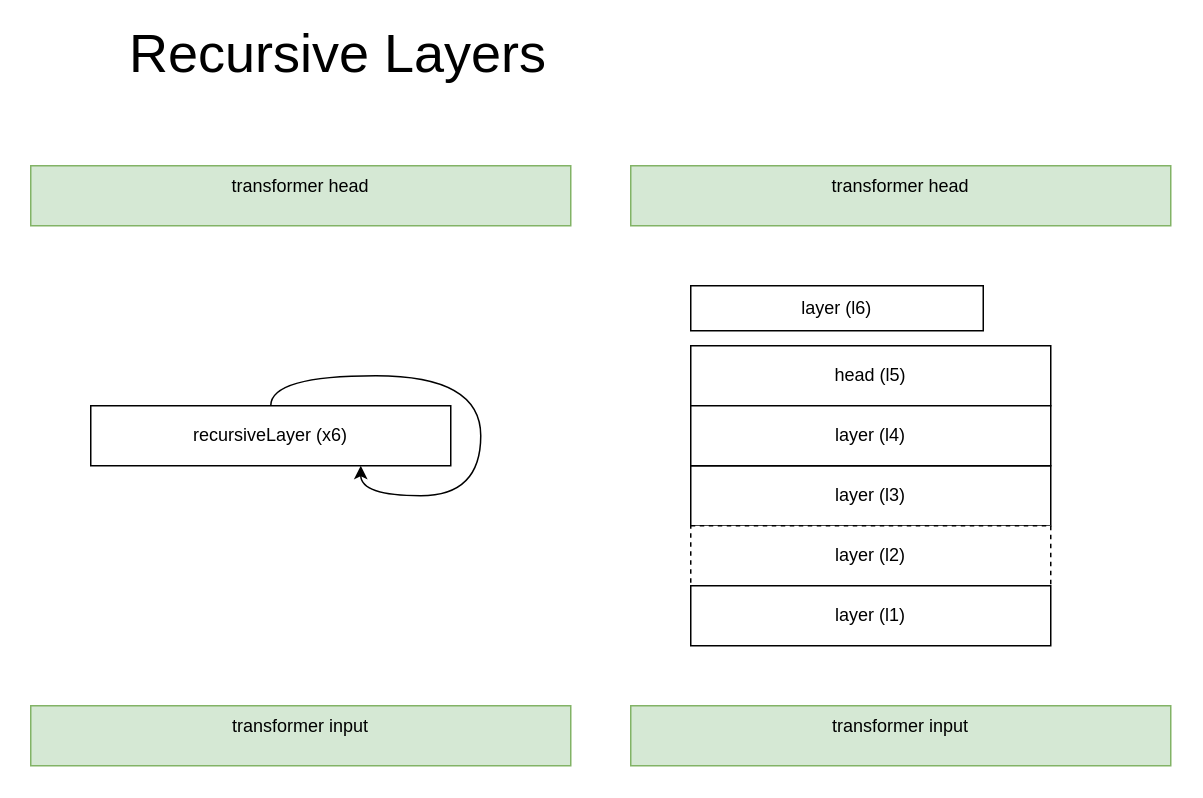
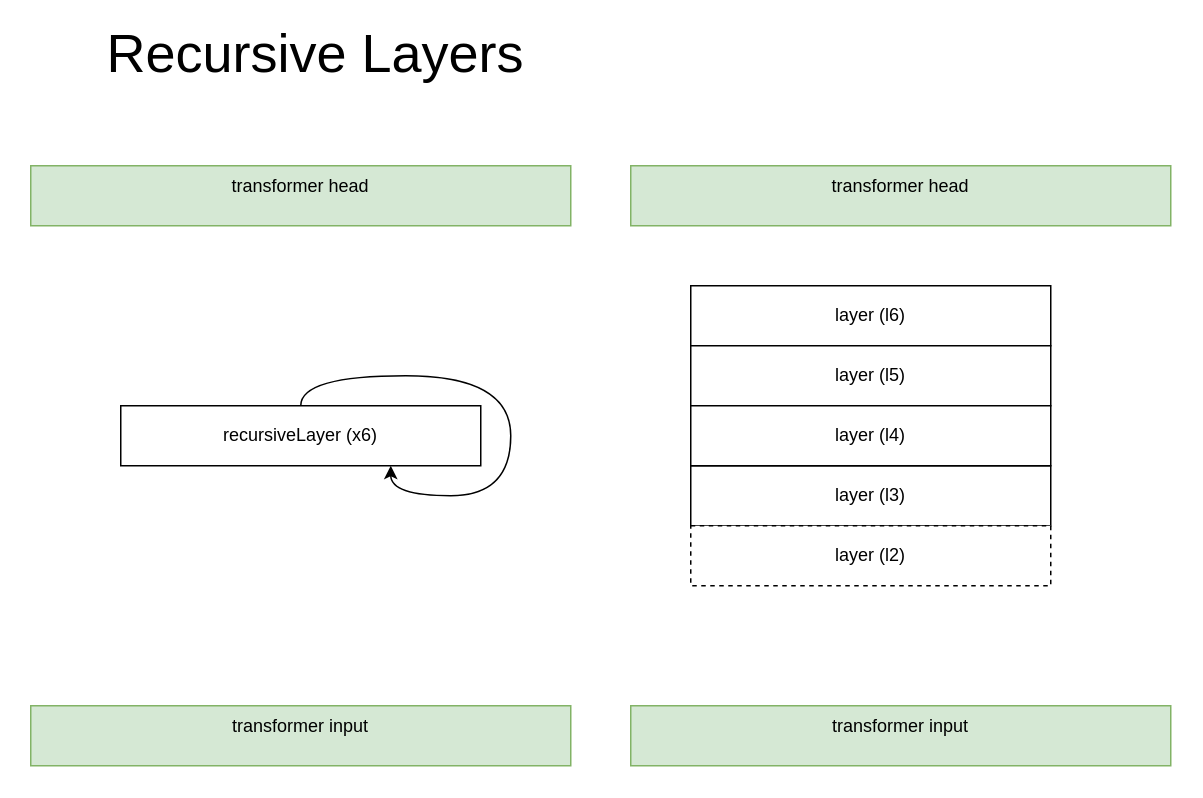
(338, 53) -> (316, 53)
(837, 308) -> (871, 316)
(871, 376) -> (871, 376)
(271, 436) -> (301, 436)
(871, 616) -> none
